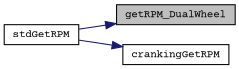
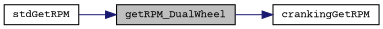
(95, 43) -> (249, 15)
